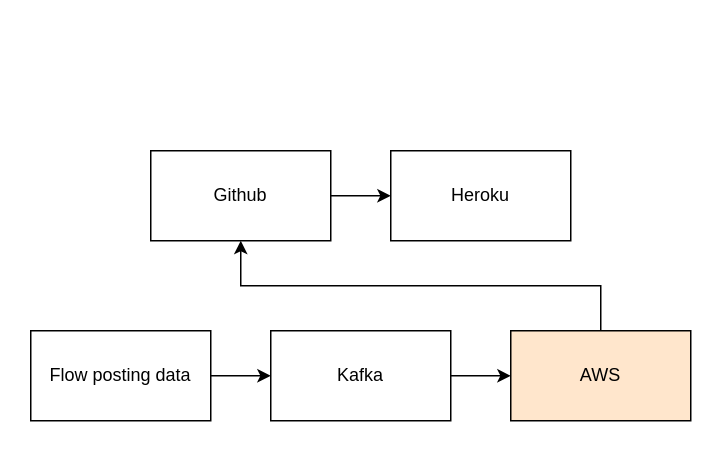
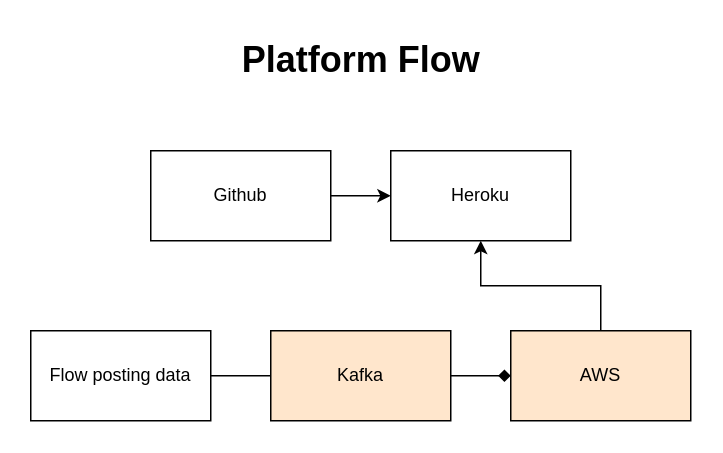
none -> (361, 61)
(345, 286) -> (481, 270)
(259, 376) -> (263, 376)
(361, 376) -> (361, 376)
(499, 376) -> (498, 376)
